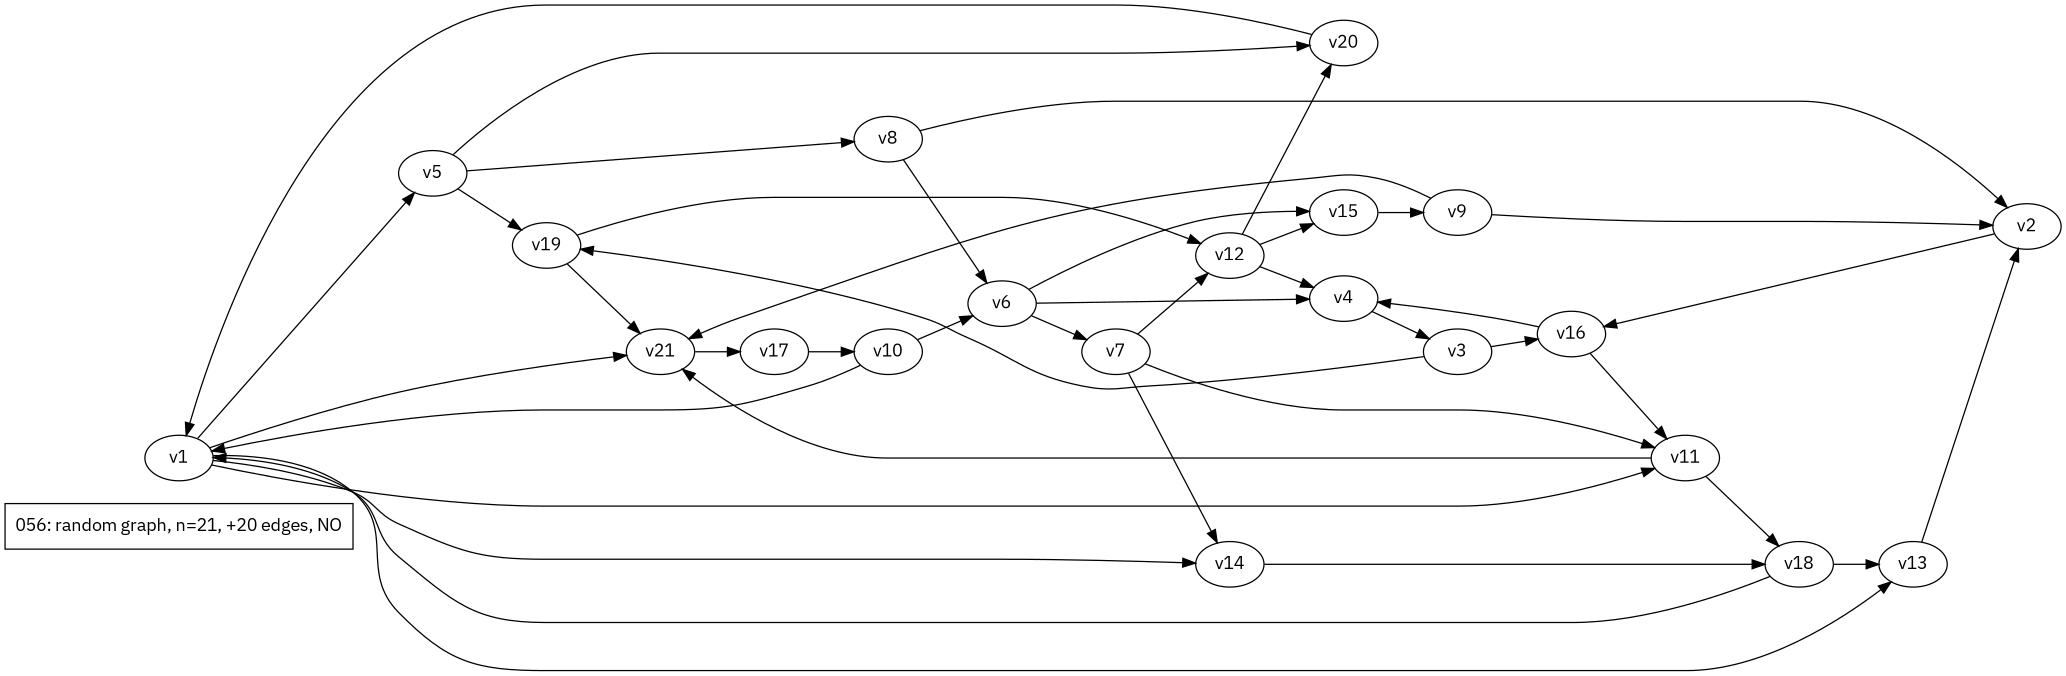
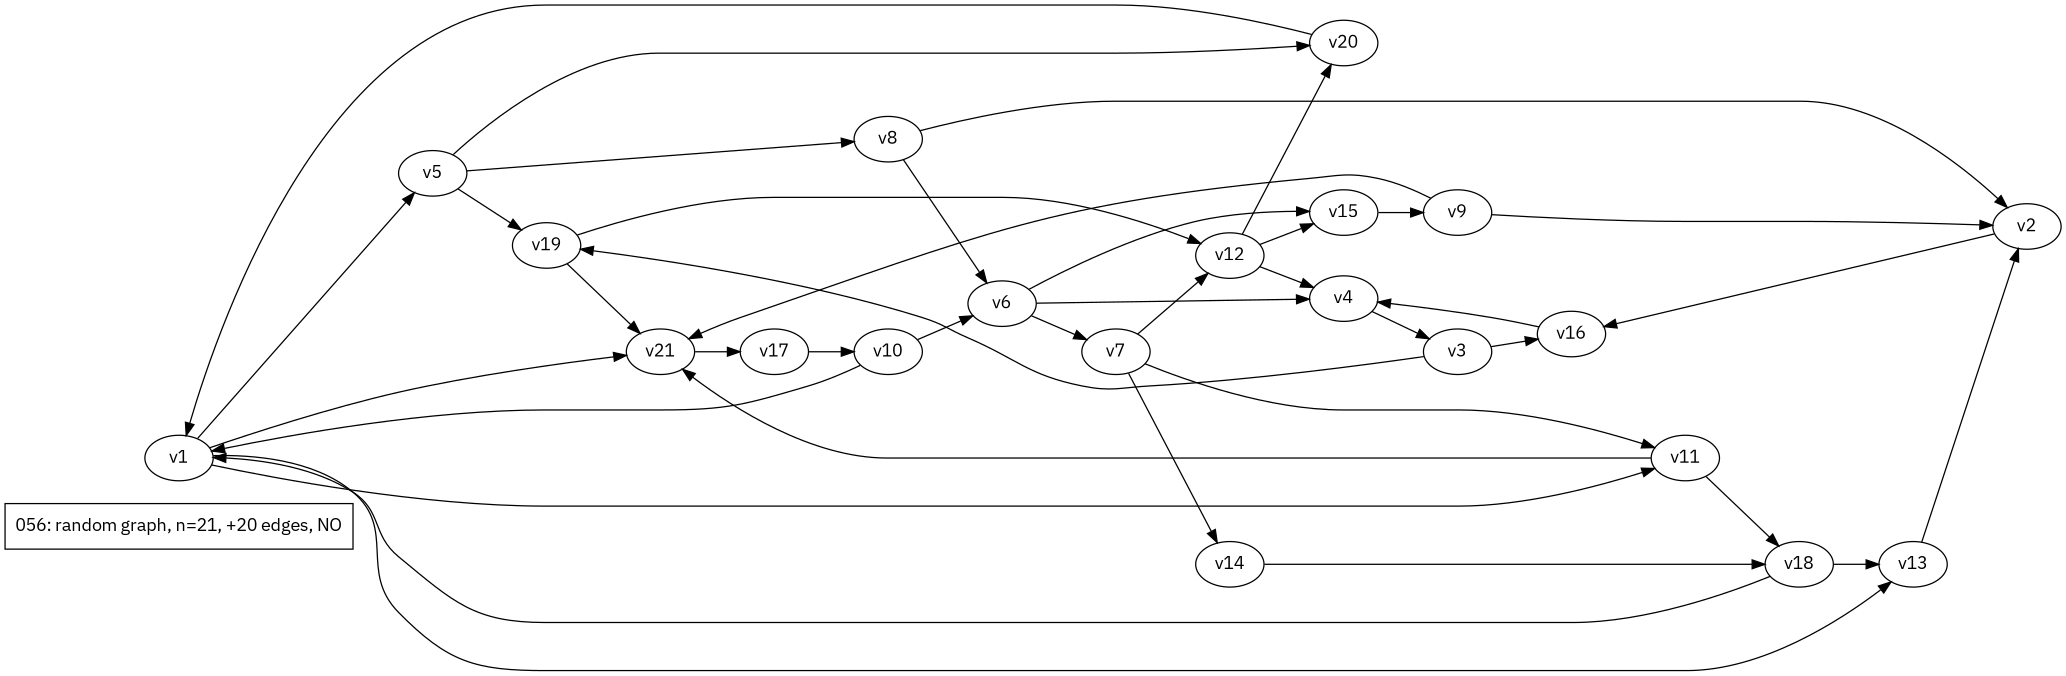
(1624, 391) -> none
(688, 559) -> none
